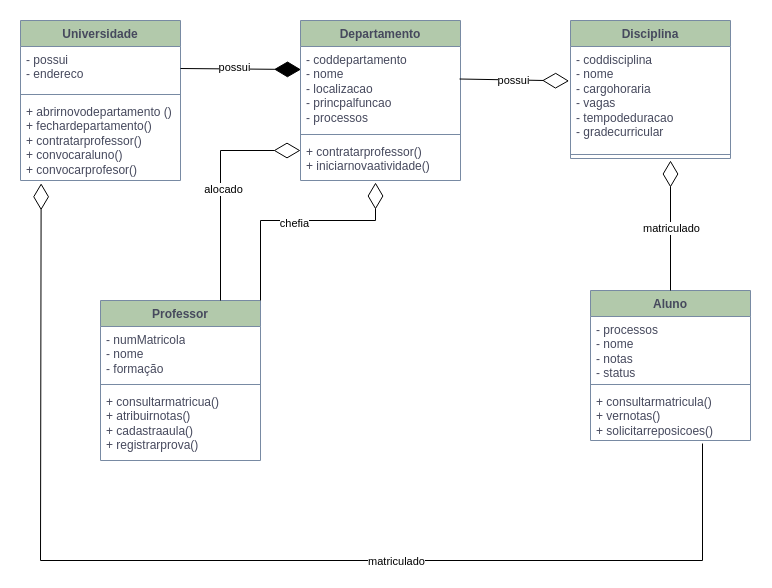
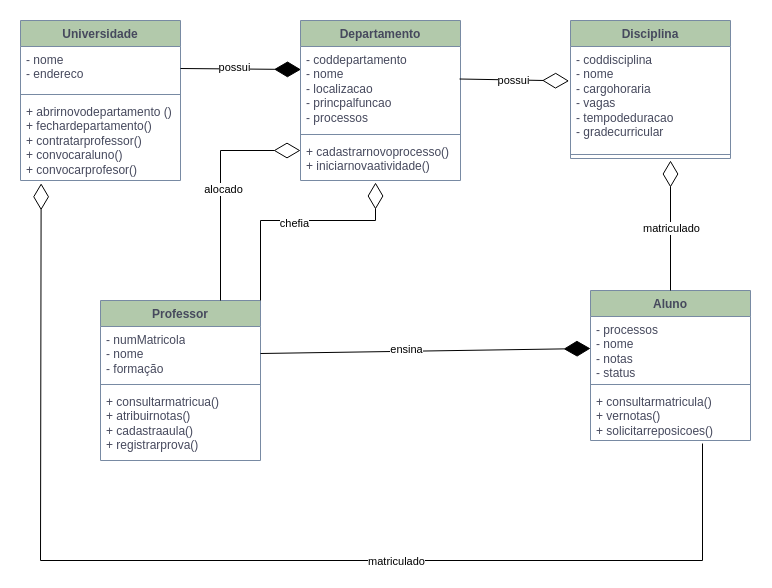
(59, 68) -> (59, 68)
(379, 160) -> (382, 167)
none -> (413, 351)
